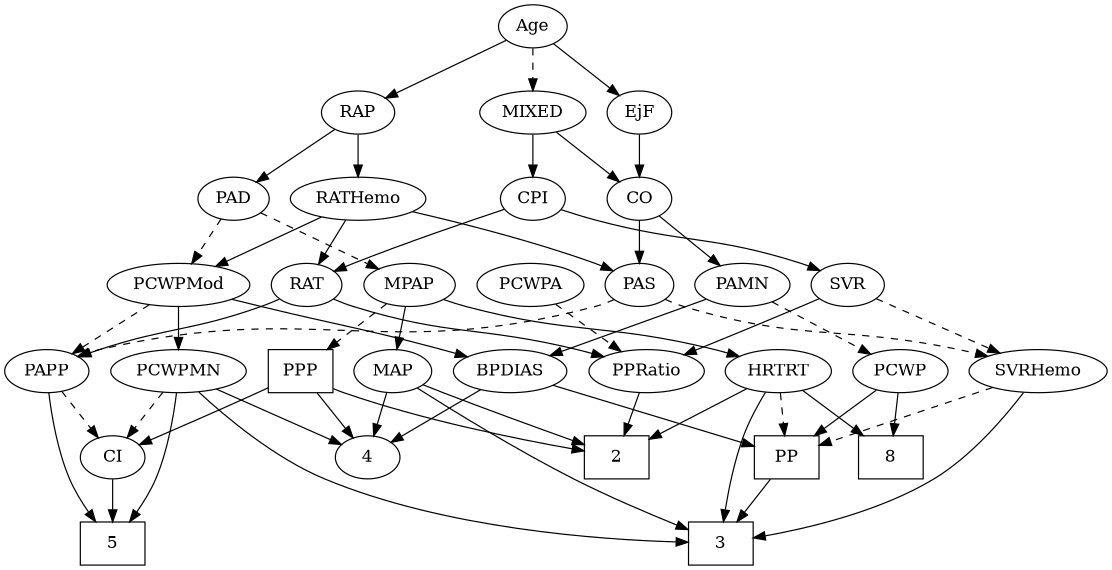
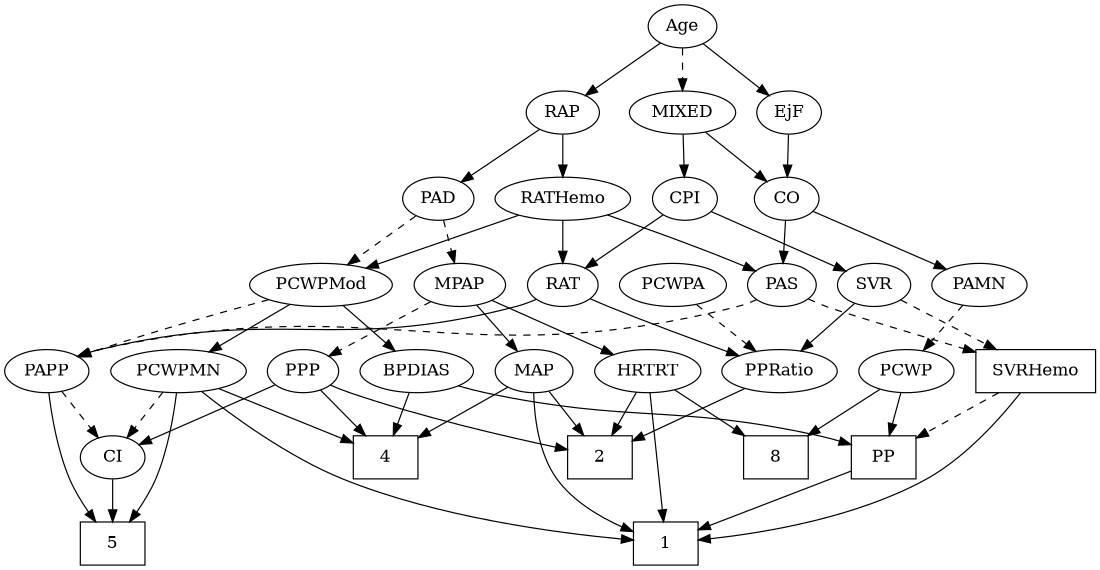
(634, 325) -> none
(301, 371) -> (303, 371)
(1038, 371) -> (1036, 371)
(782, 408) -> none
(368, 457) -> (386, 457)
(721, 544) -> (666, 544)
